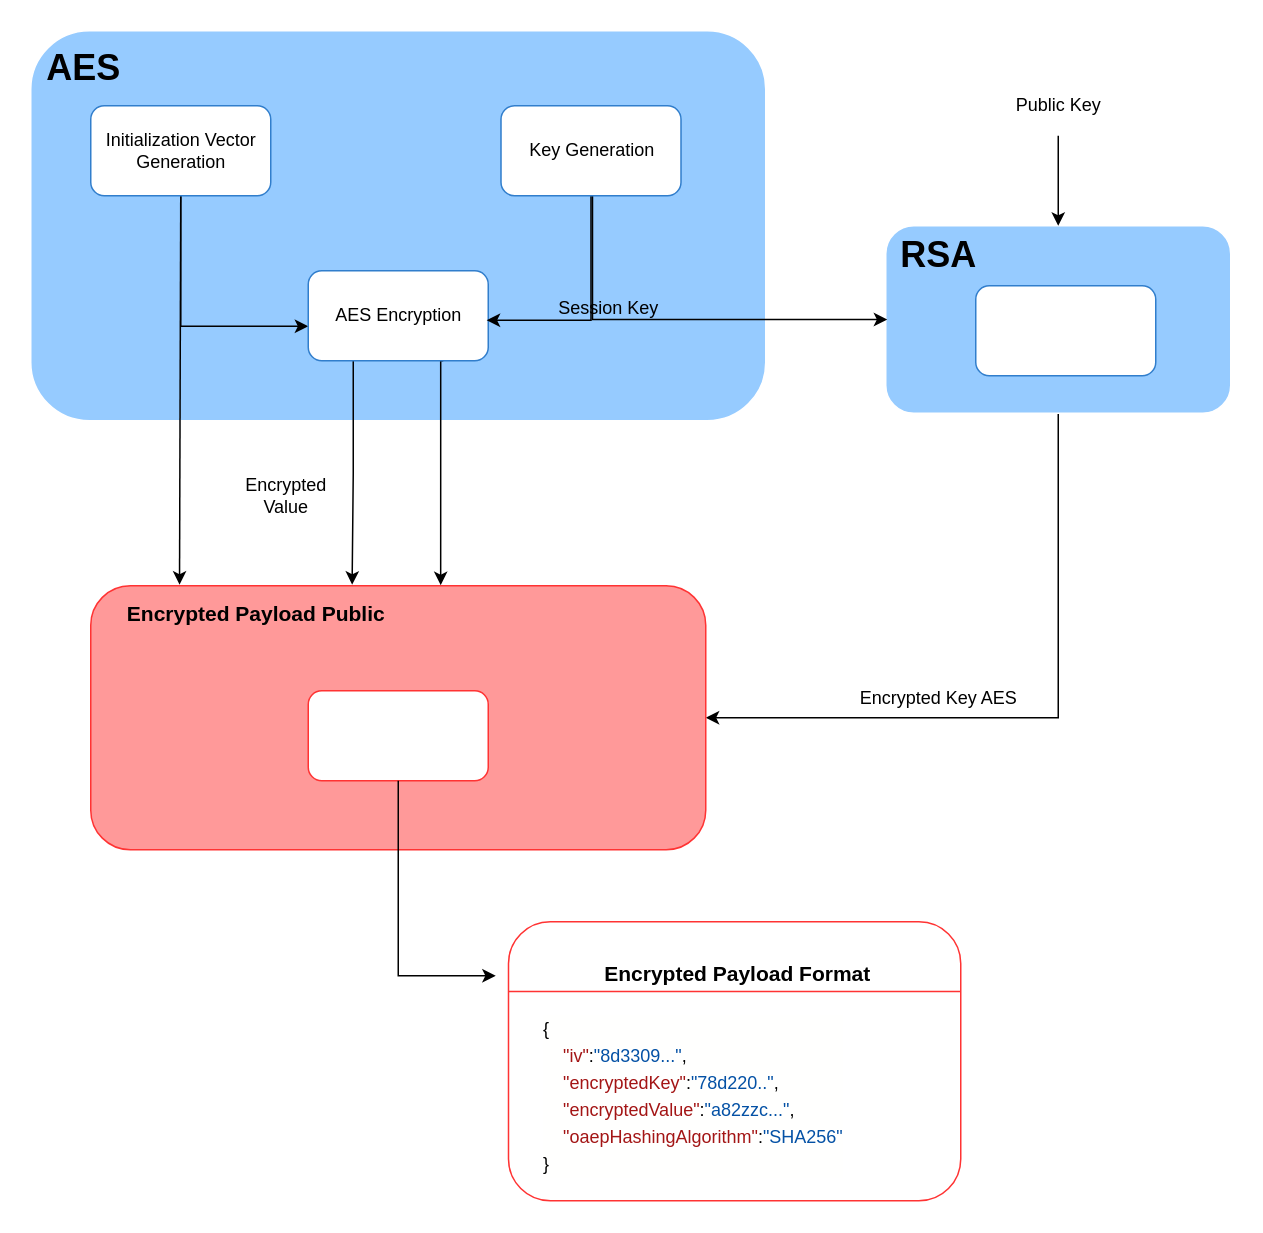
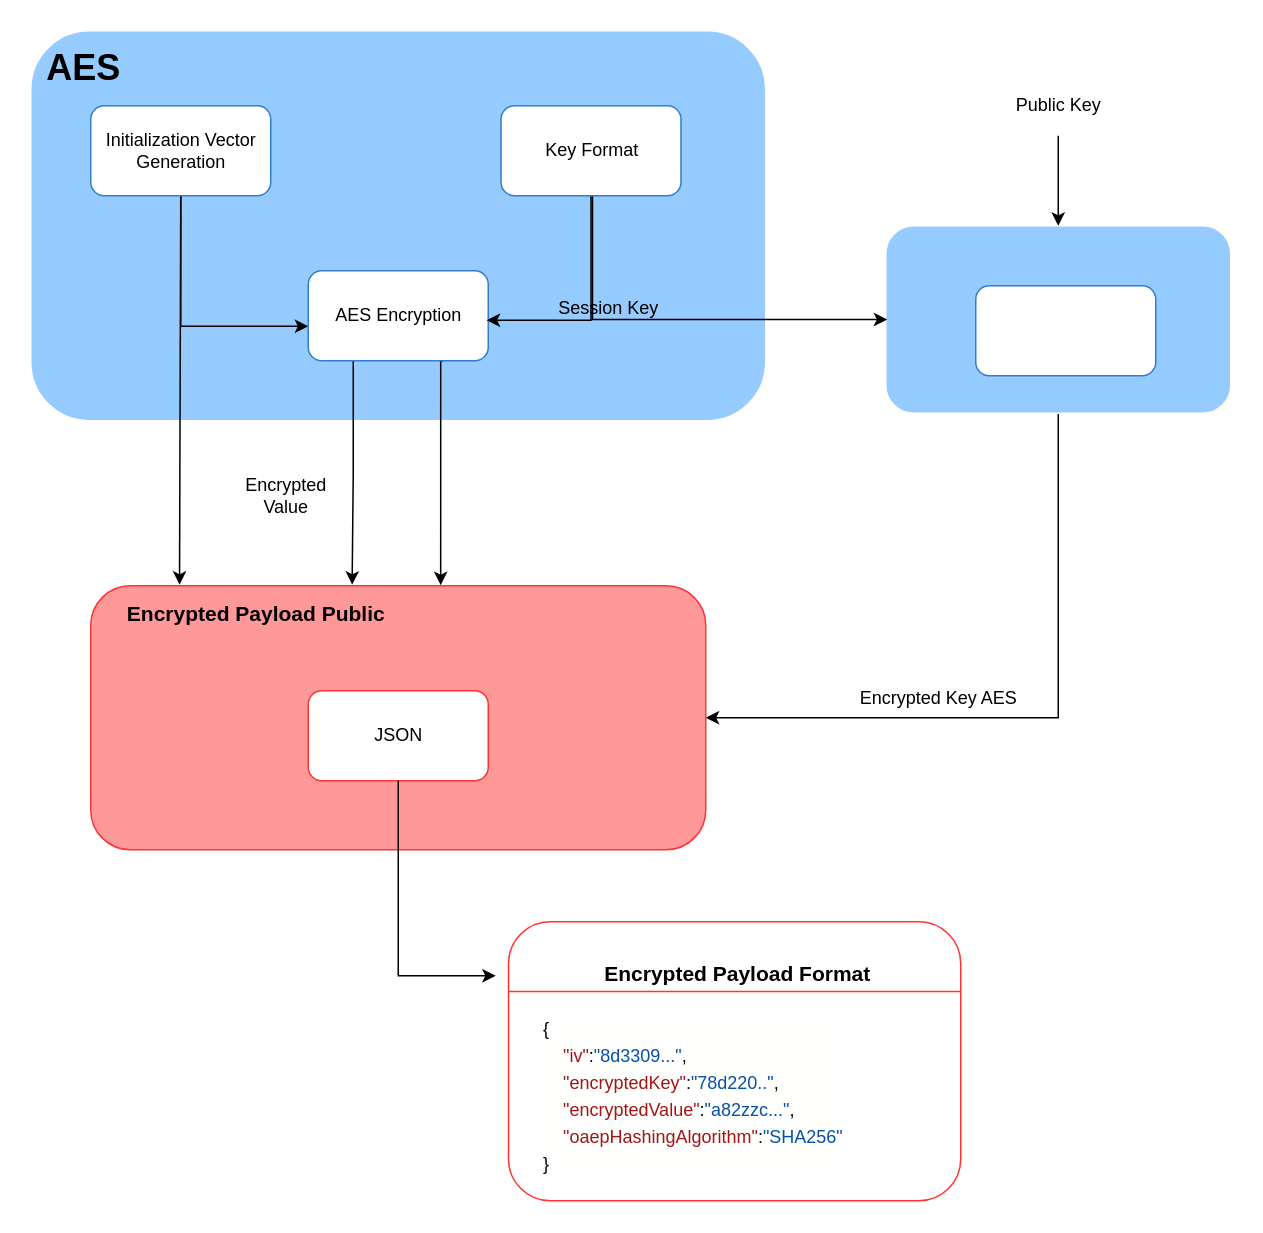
(593, 151) -> (593, 151)
(938, 256) -> none
none -> (398, 736)
